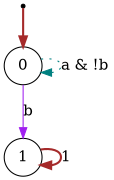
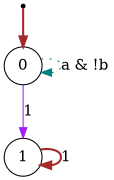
(28, 112) -> (28, 112)
